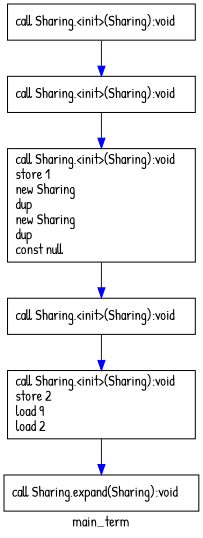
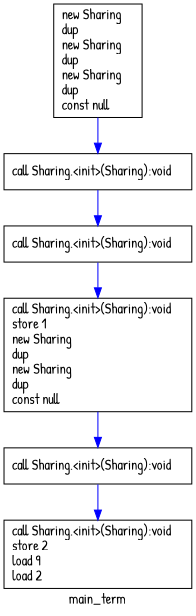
none -> (98, 61)
(101, 493) -> none
